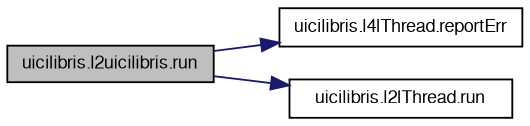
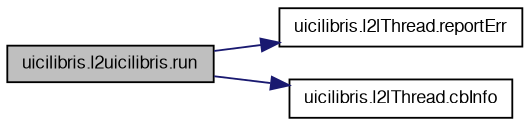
(401, 27) -> (401, 27)
(401, 99) -> (401, 99)
